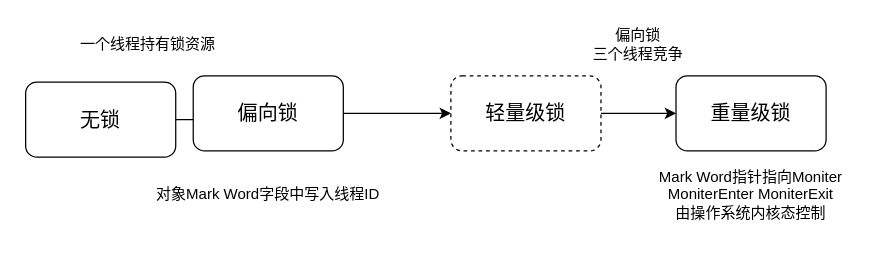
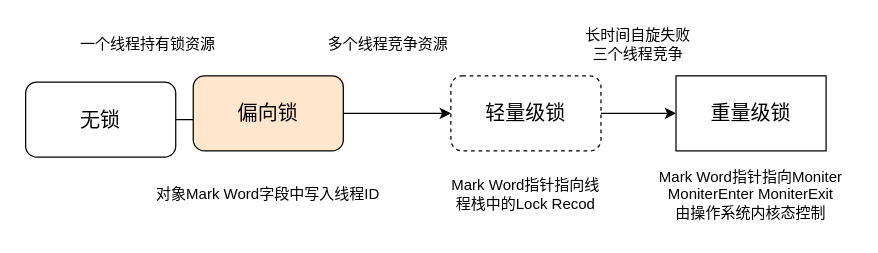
none -> (388, 44)
(638, 44) -> (638, 44)
(268, 113) -> (268, 113)
(751, 113) -> (751, 113)
none -> (526, 194)
